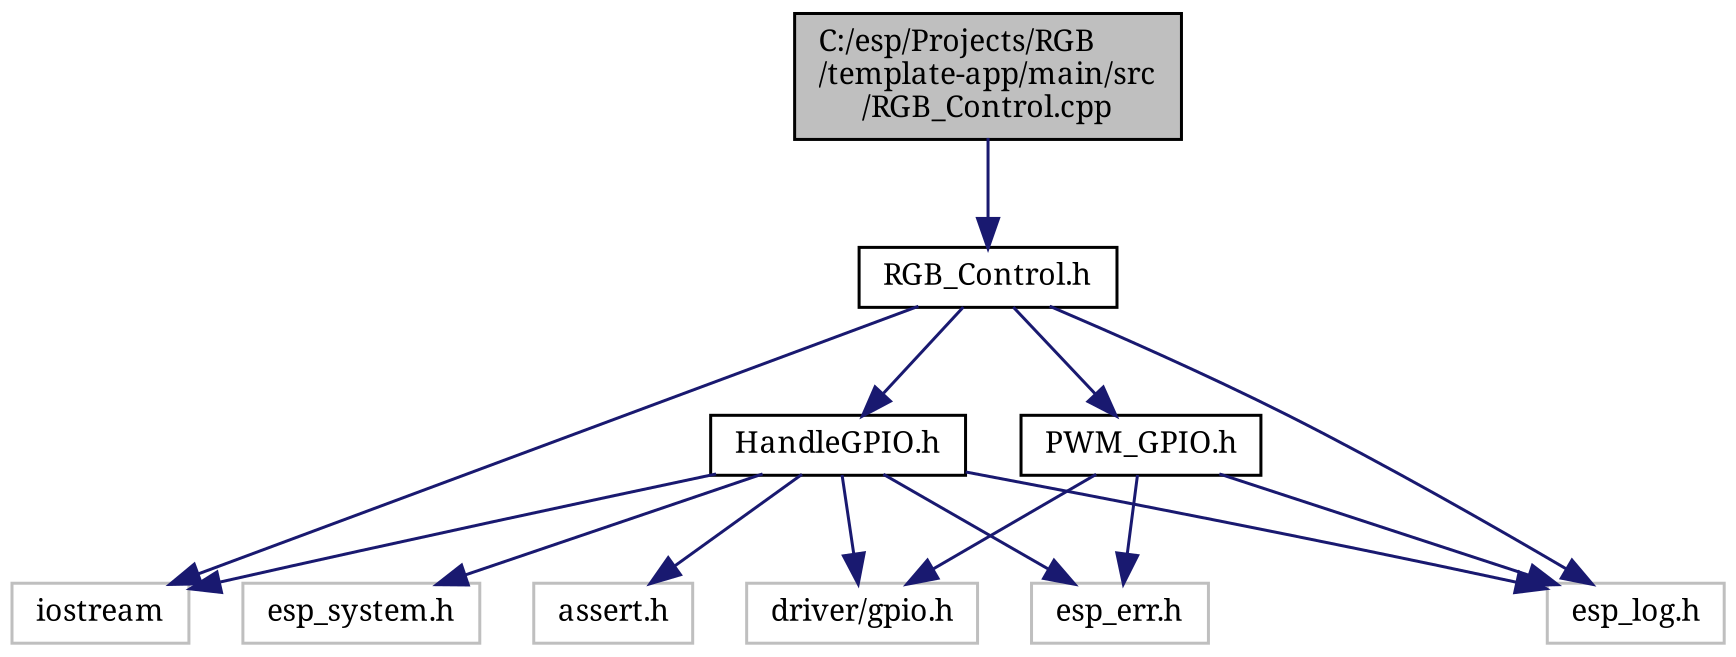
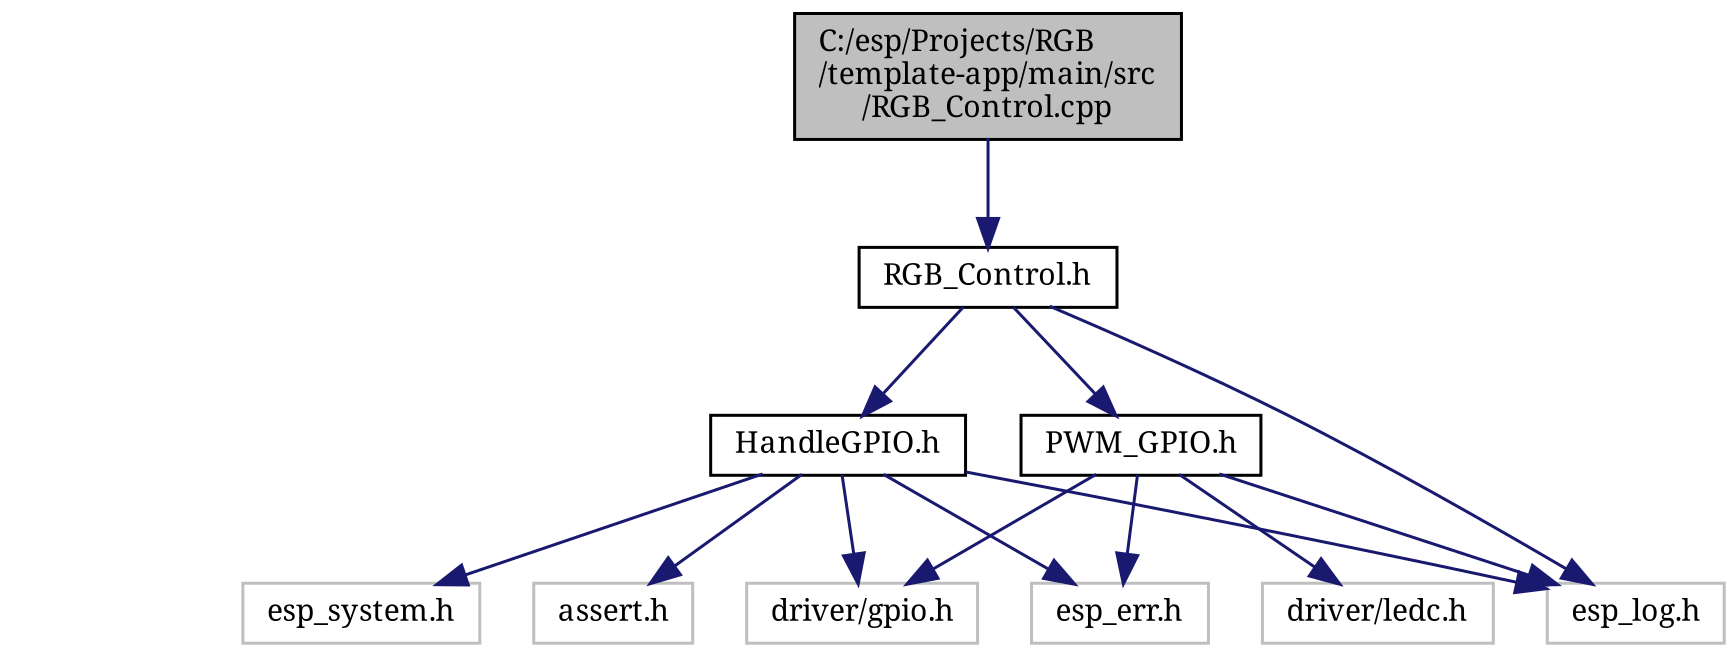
(100, 613) -> none
none -> (1378, 613)
